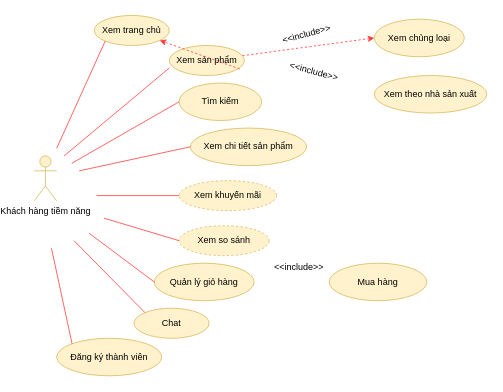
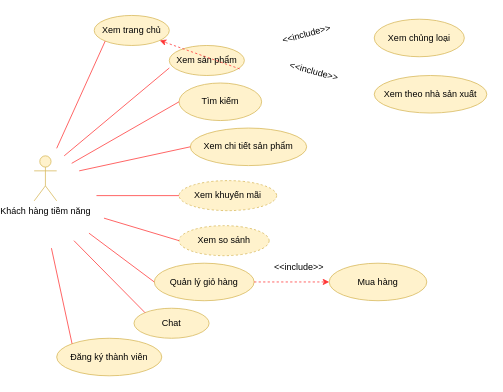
(306, 47) -> none
none -> (322, 282)
